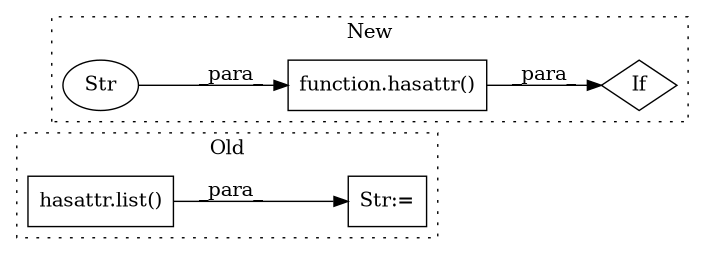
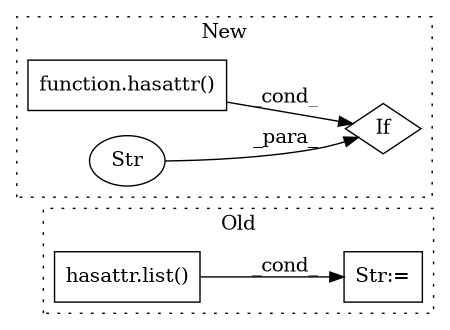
(544, 75) -> (285, 97)
(206, 85) -> (256, 157)
(231, 191) -> (285, 266)
